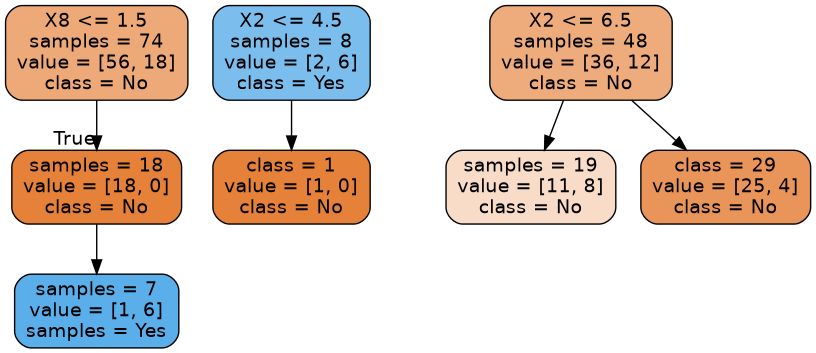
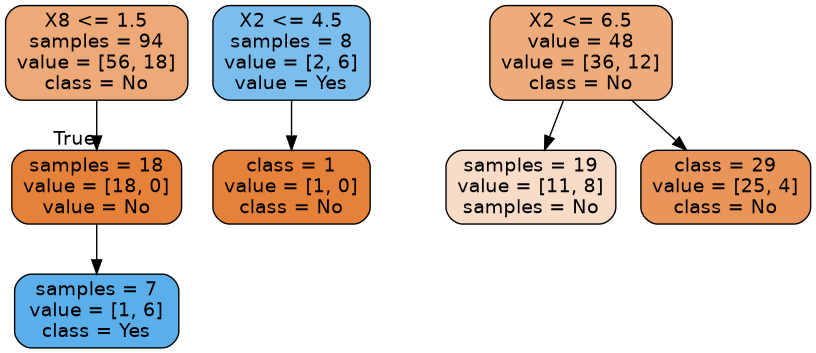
(97, 53) -> (97, 53)
(292, 53) -> (292, 53)
(581, 53) -> (581, 53)
(97, 187) -> (97, 187)
(531, 187) -> (531, 187)
(97, 311) -> (97, 311)
